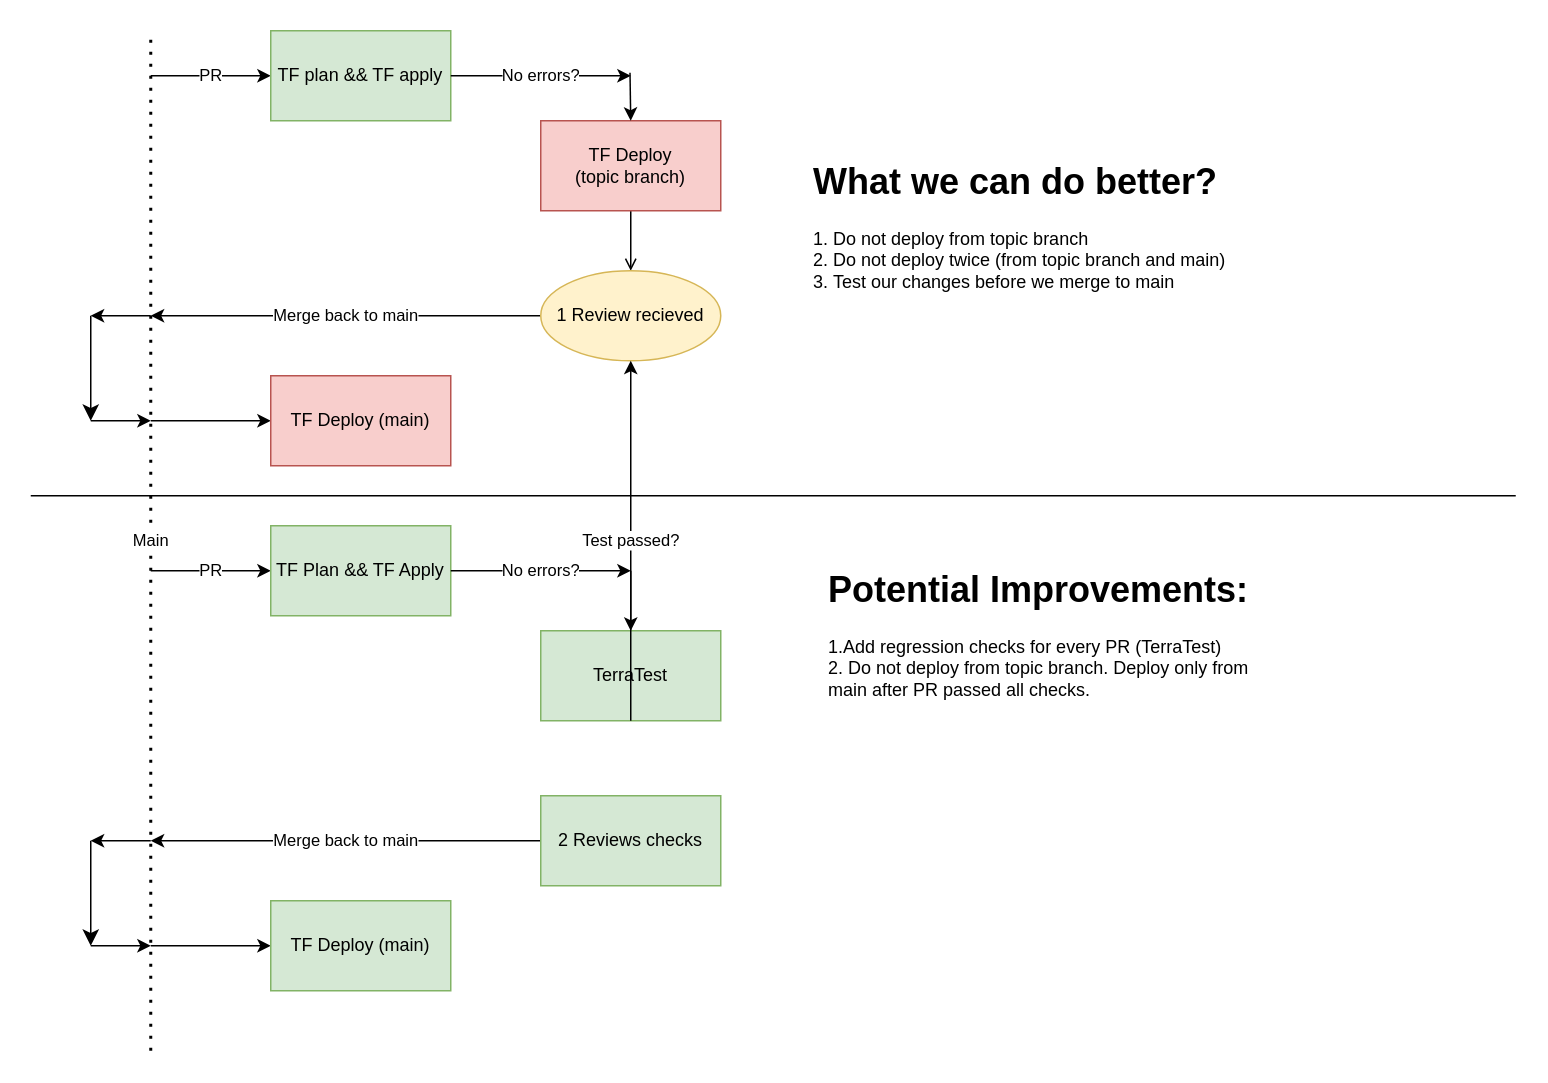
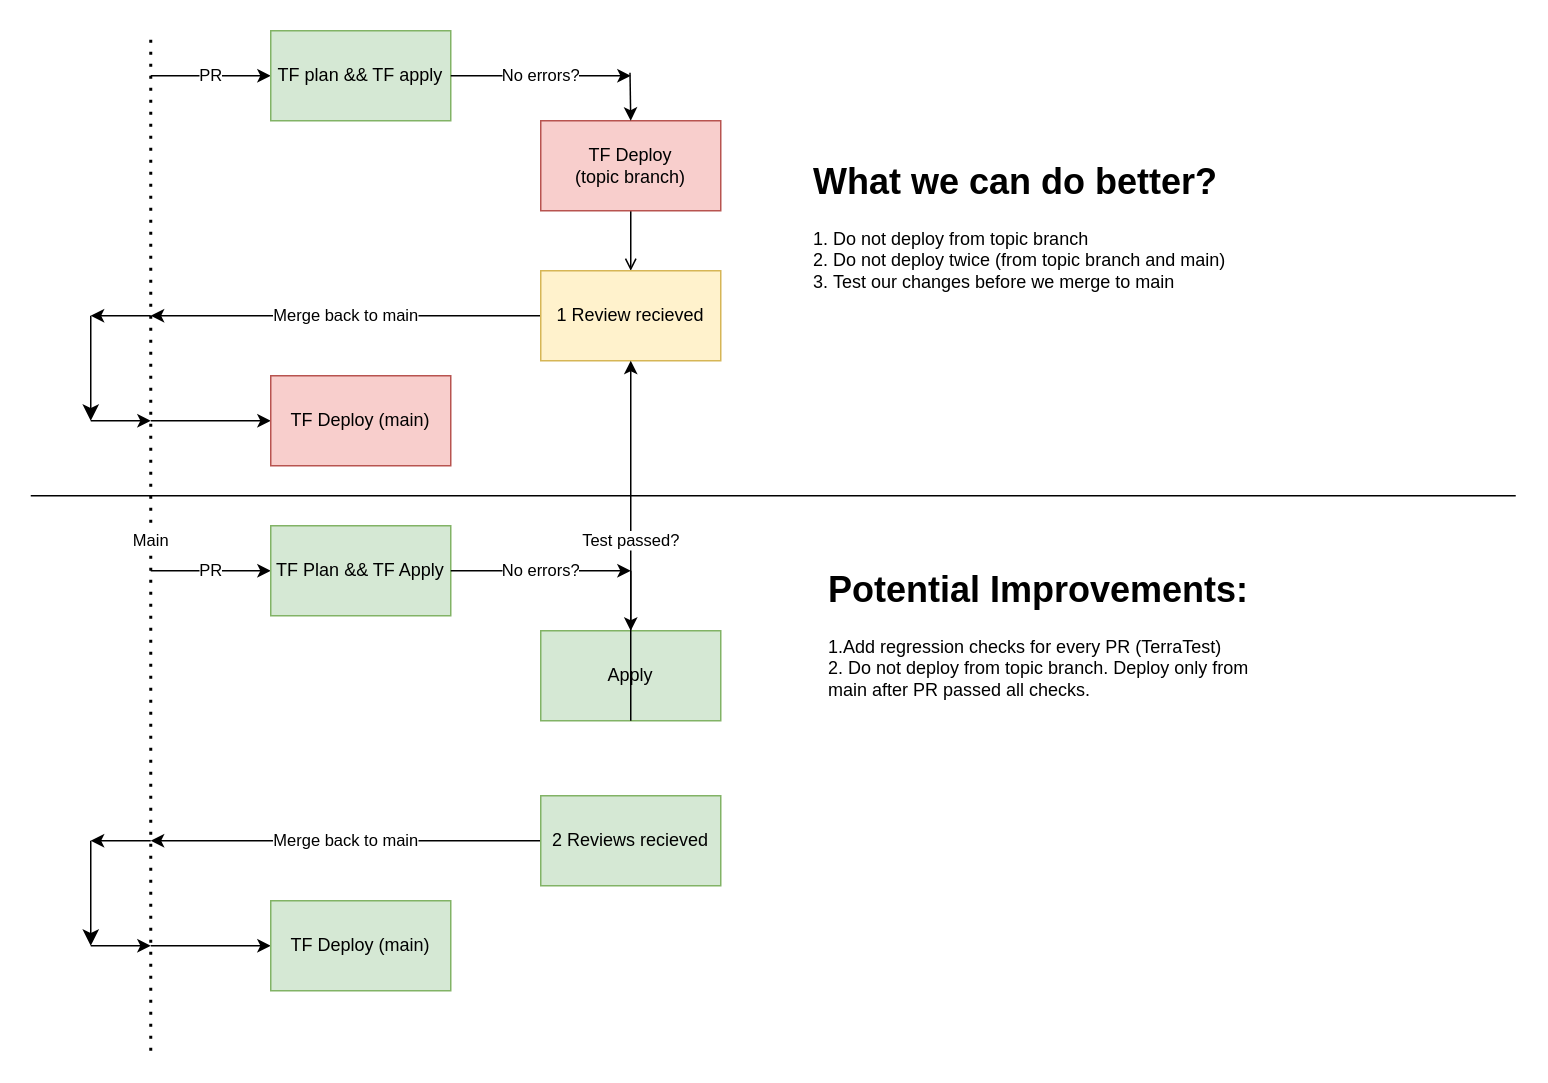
(631, 316) -> (631, 316)
(631, 676) -> (631, 676)
(631, 841) -> (631, 841)
